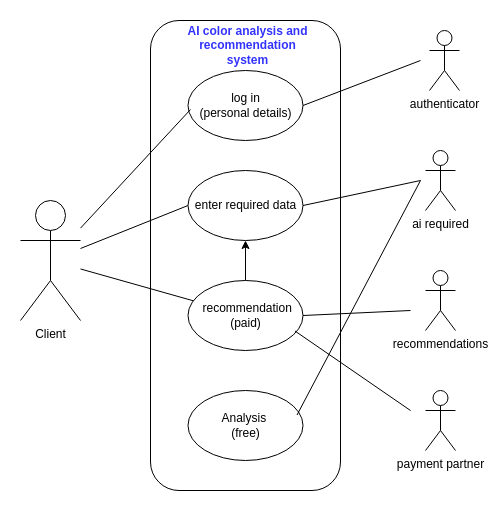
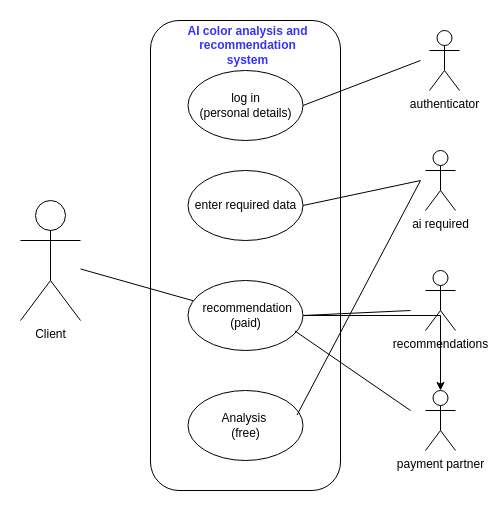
(135, 169) -> none
(134, 227) -> none
(246, 264) -> (410, 316)
